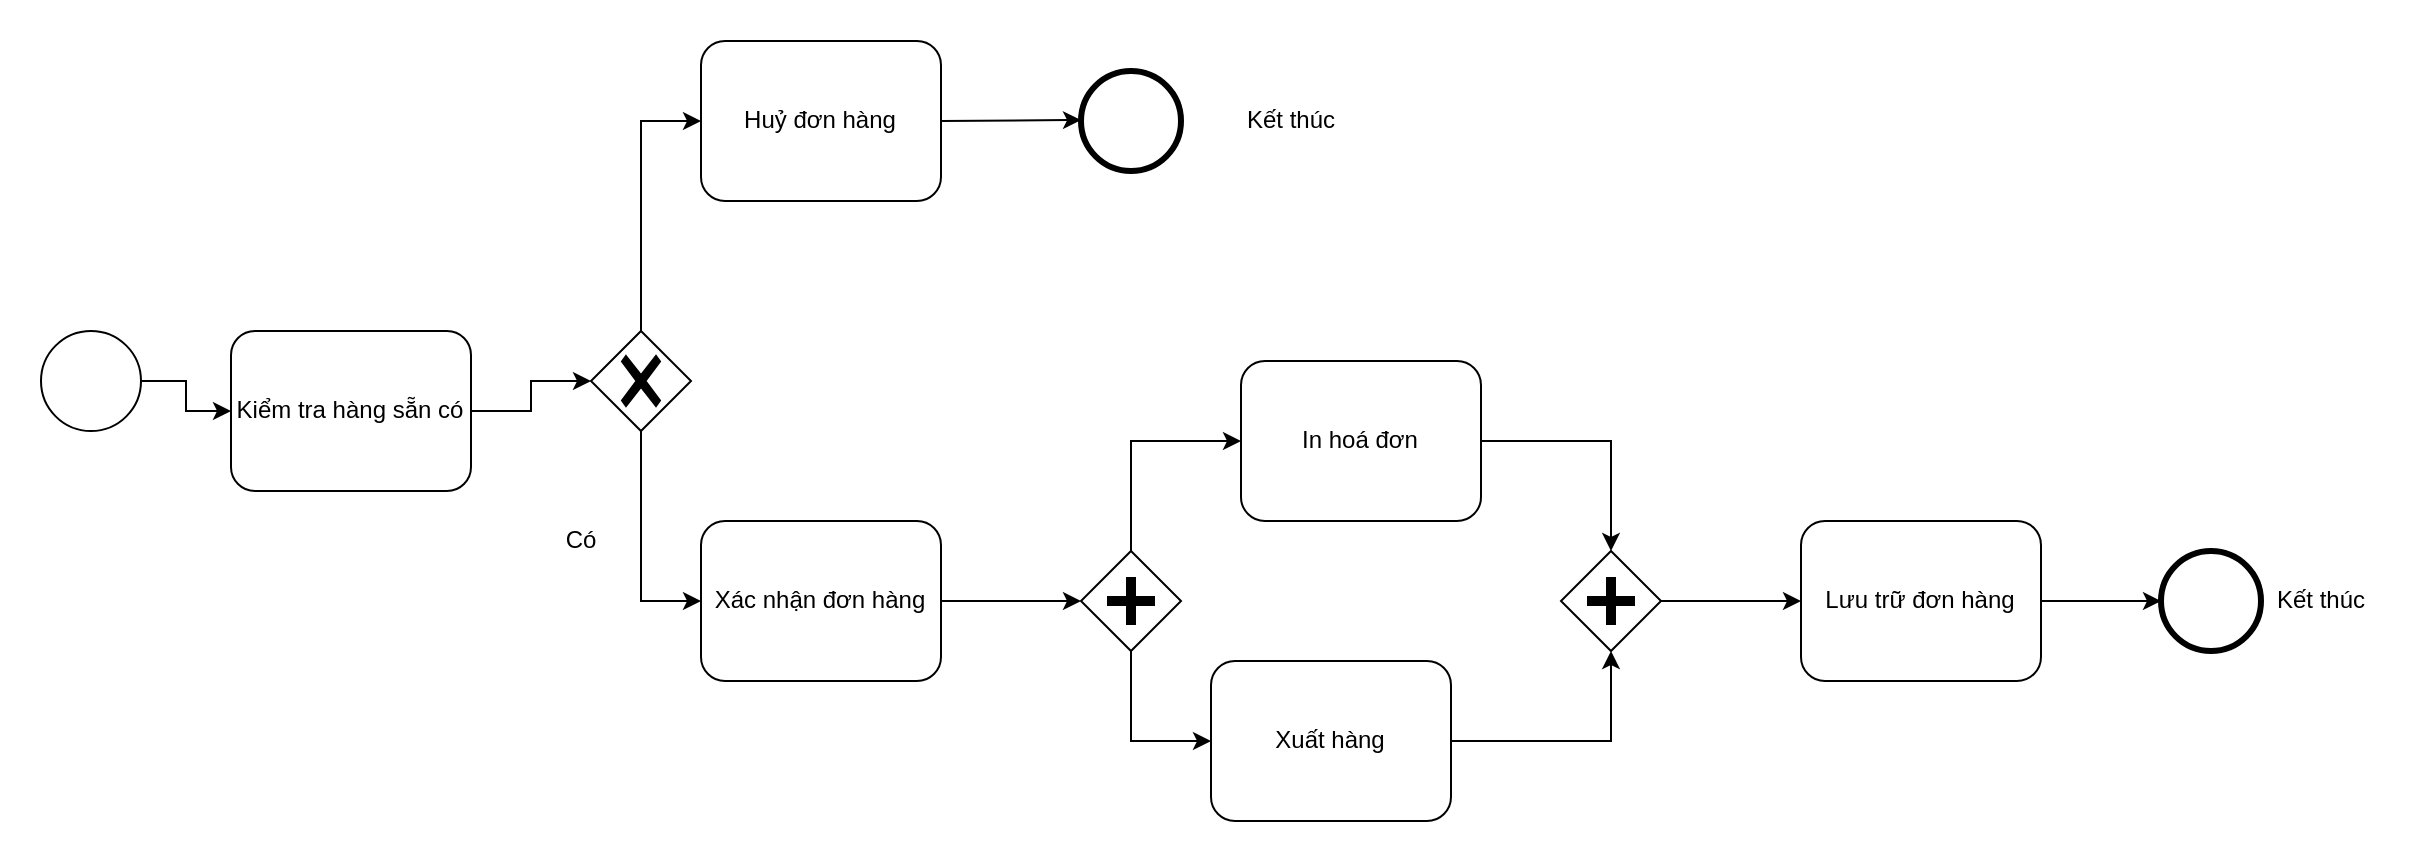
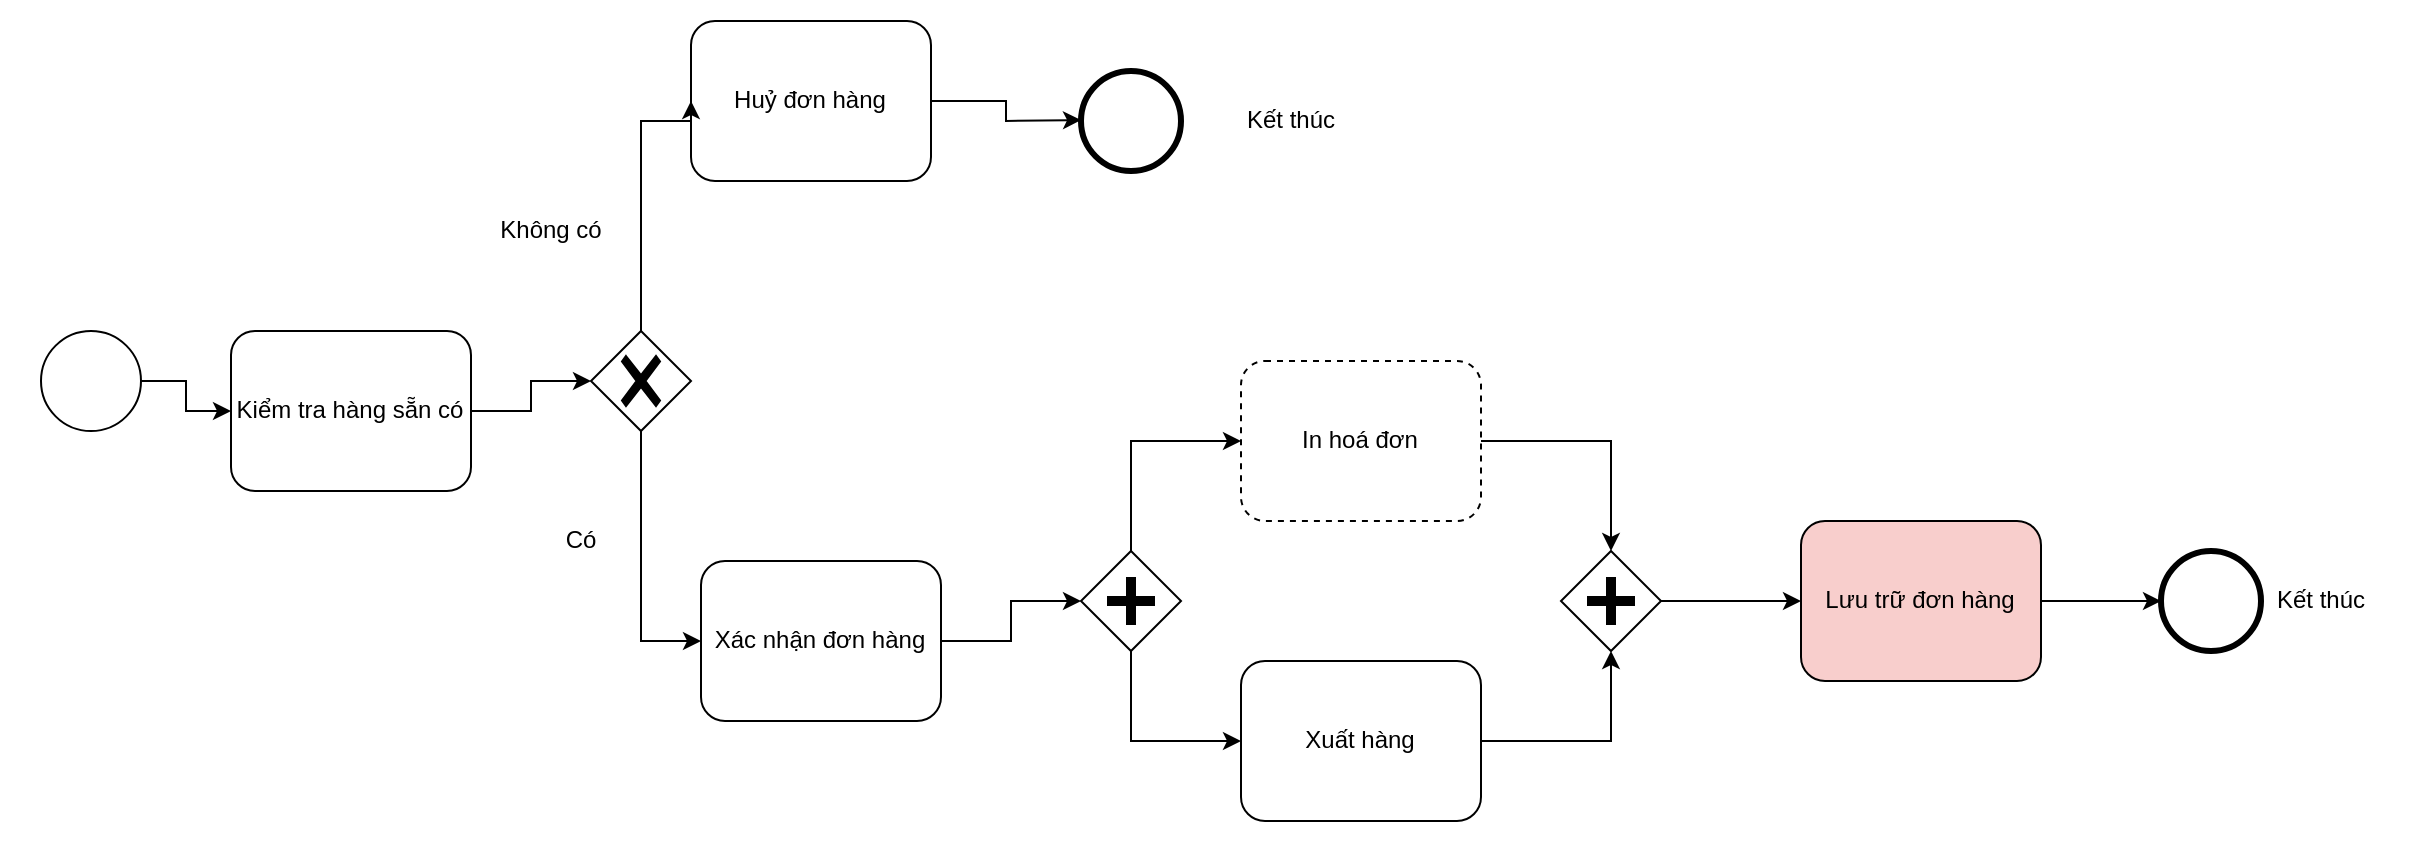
(821, 121) -> (811, 101)
none -> (551, 231)
(1361, 441) -> (1361, 441)
(821, 601) -> (821, 641)
(1921, 601) -> (1921, 601)
(1331, 741) -> (1361, 741)
